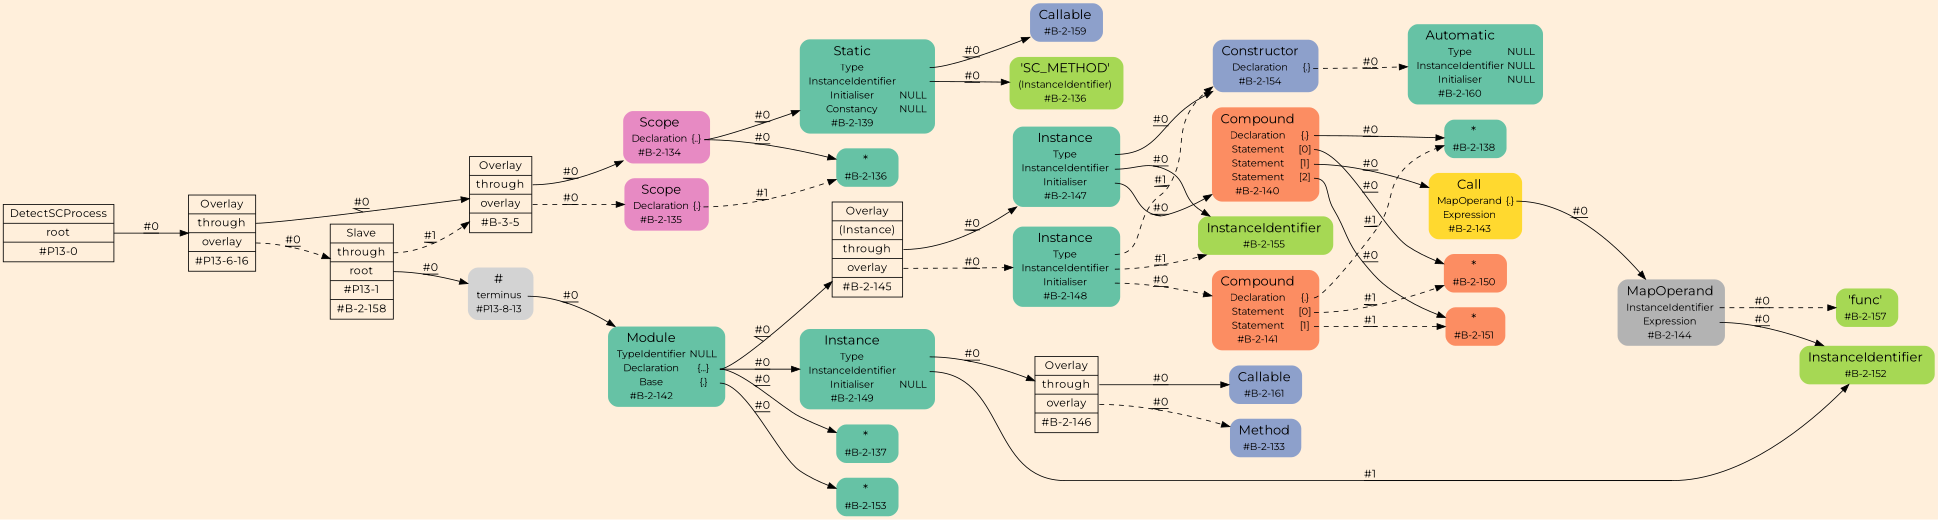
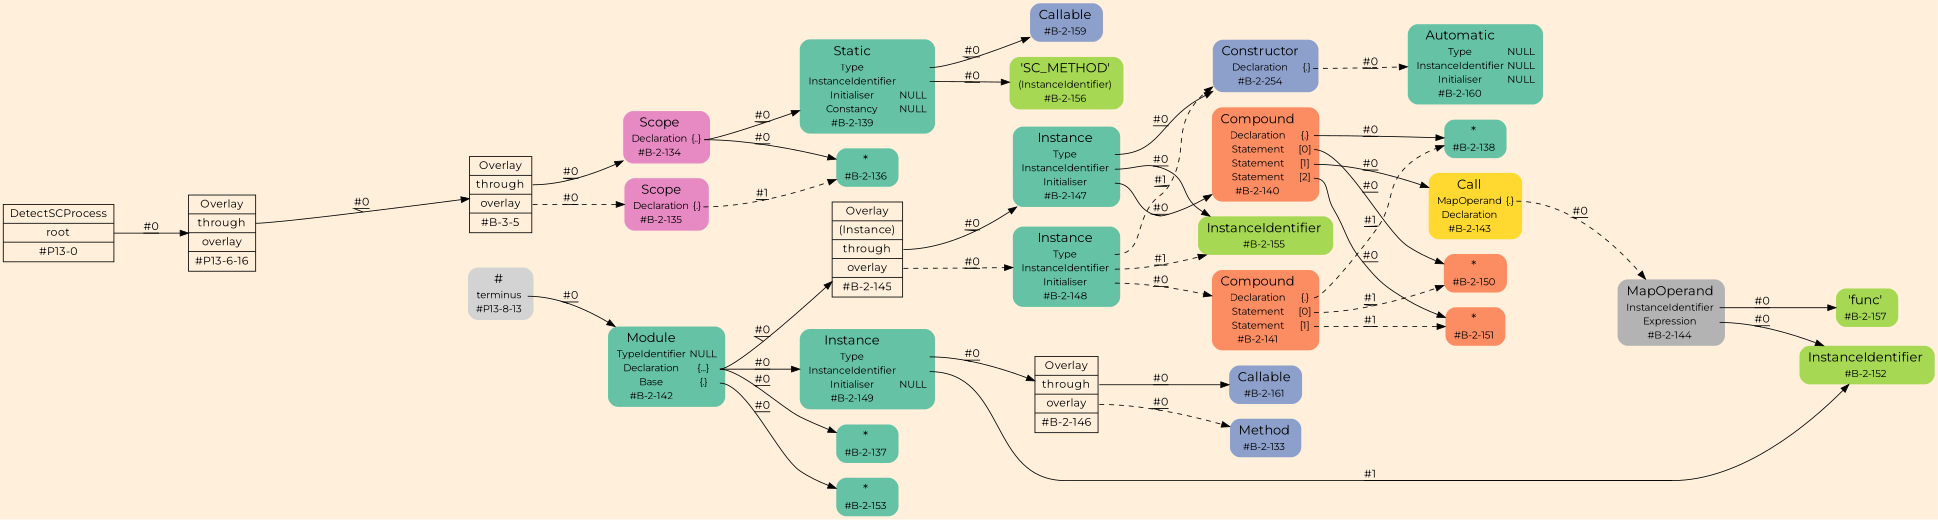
(1260, 82) -> (1260, 82)
(1065, 99) -> (1065, 99)
(1470, 215) -> (1470, 215)
(1585, 224) -> (1585, 224)
(362, 272) -> none
(1774, 308) -> (1774, 308)
